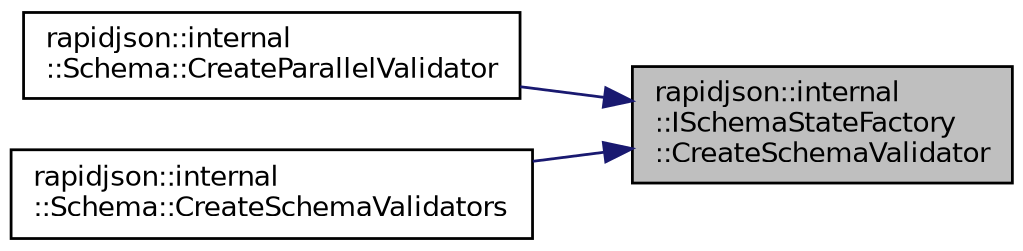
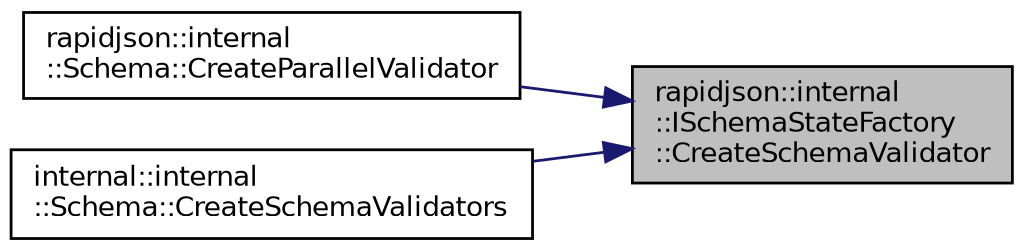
(272, 194) -> (272, 194)
